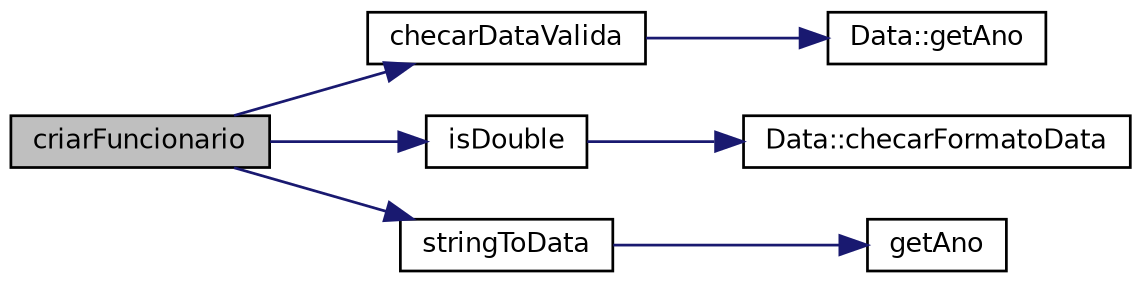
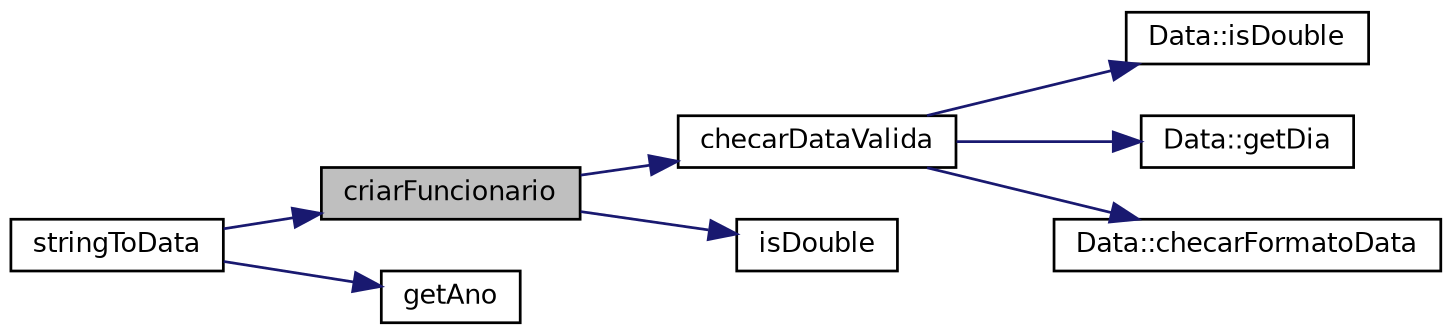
(937, 38) -> (1247, 38)
(651, 142) -> (1019, 190)
none -> (1247, 142)
(310, 190) -> (258, 223)
